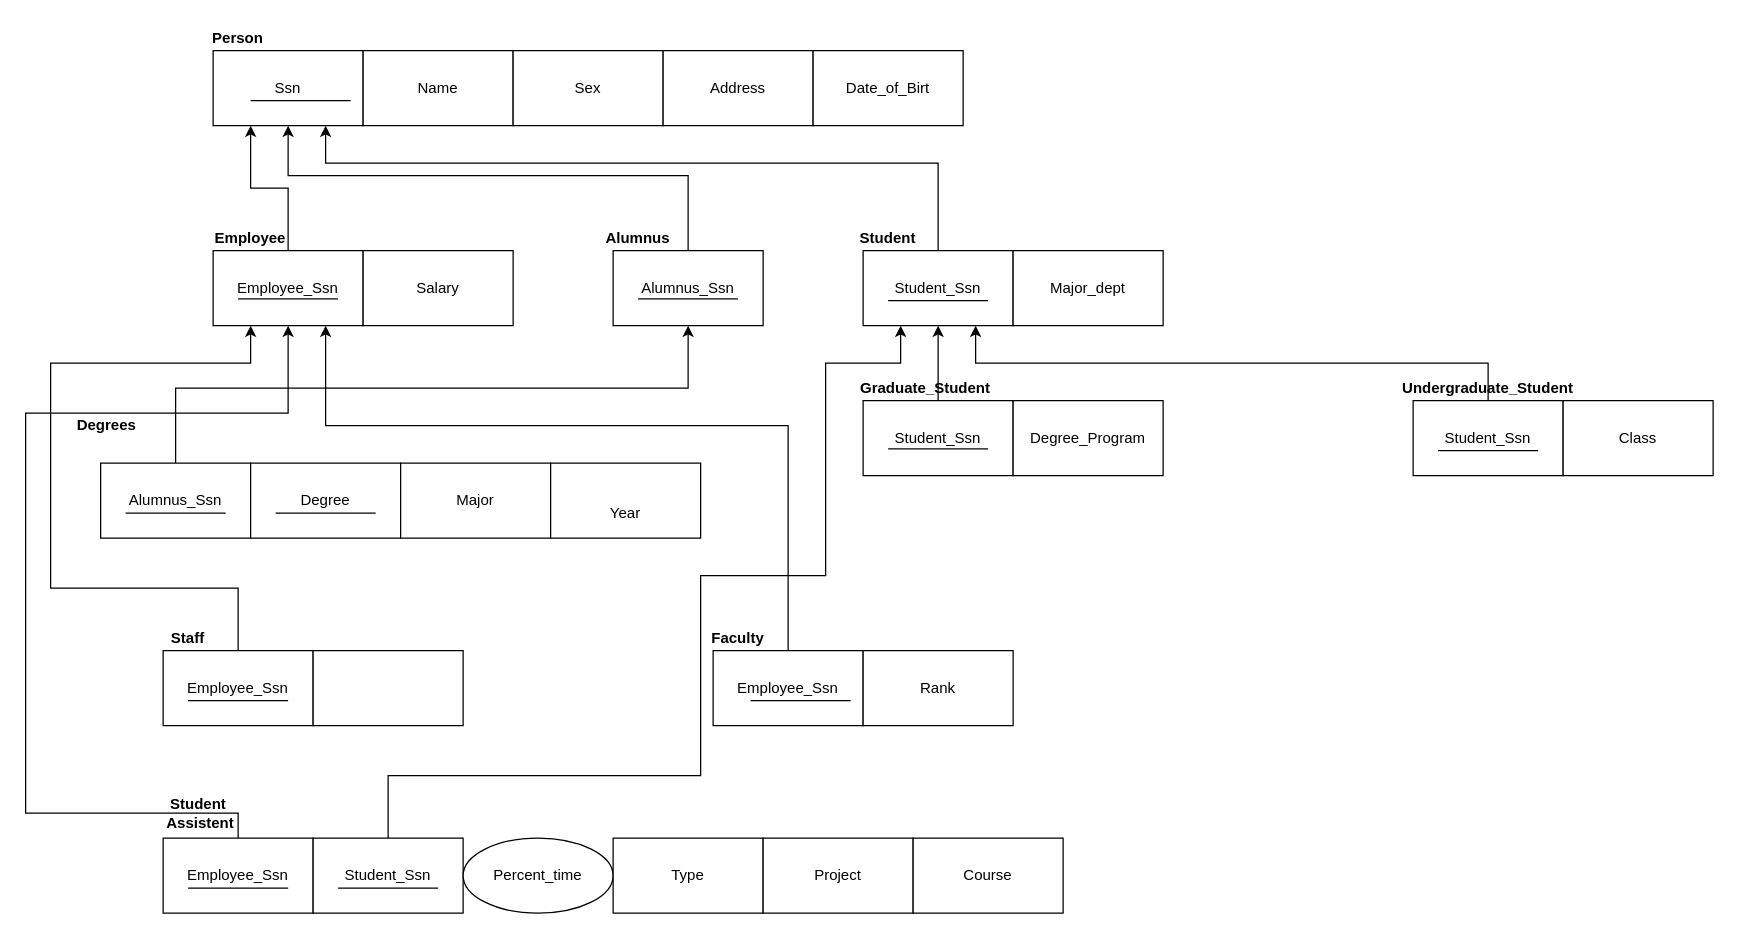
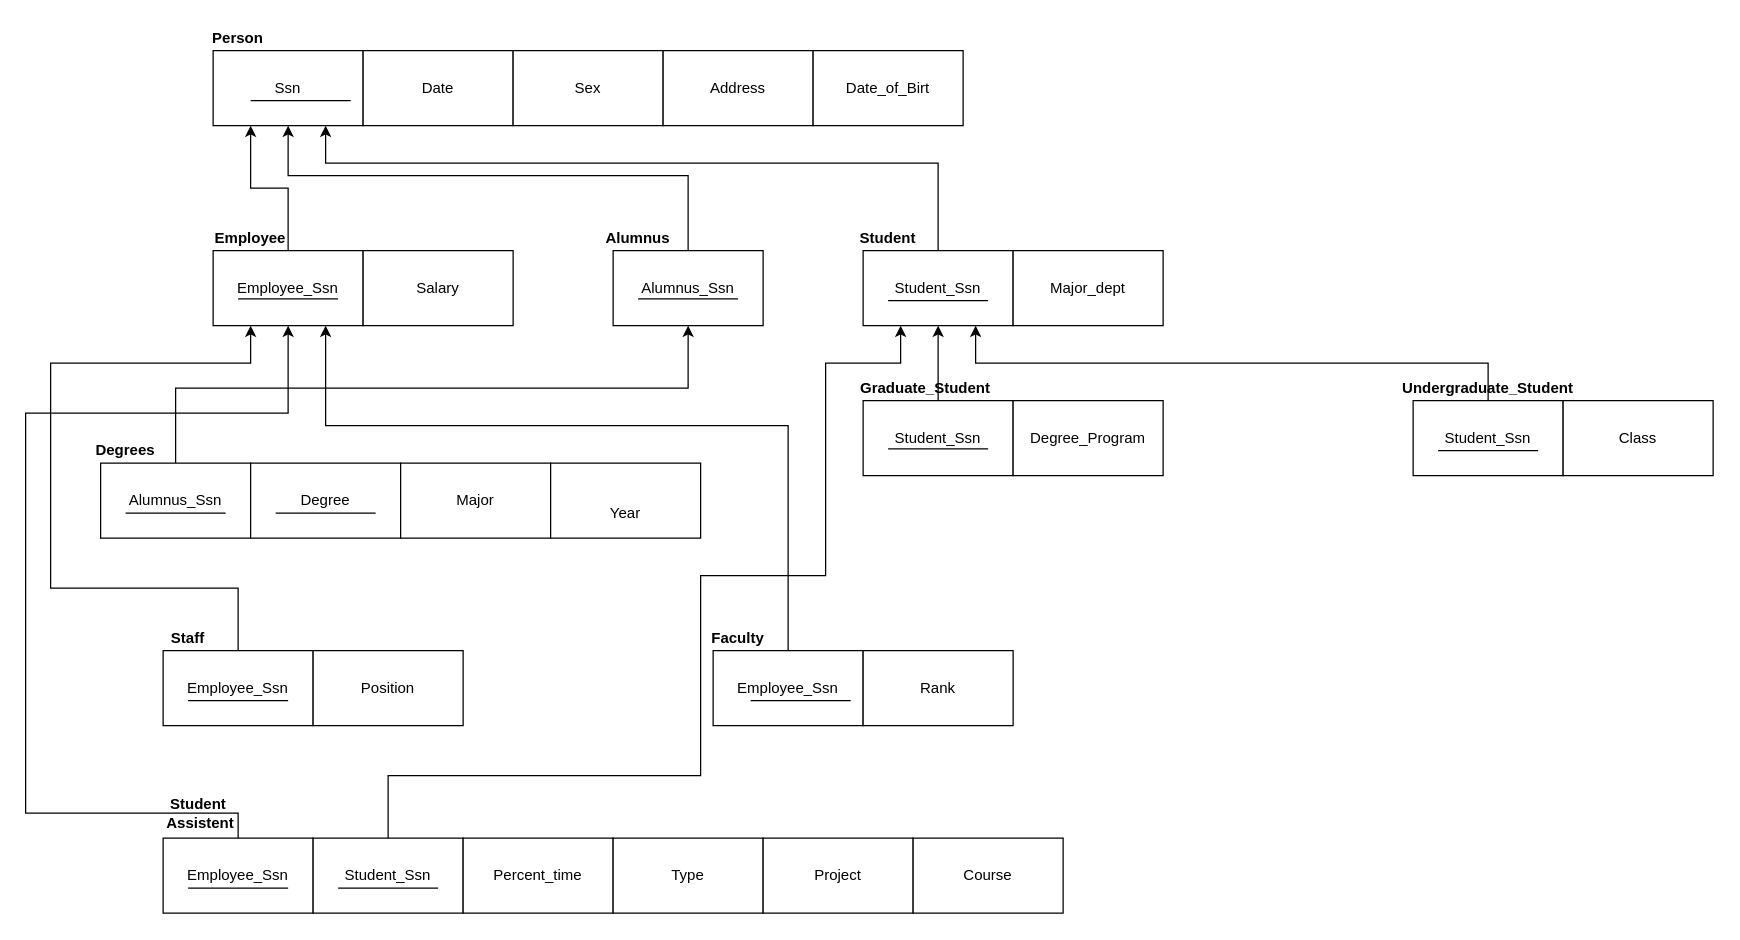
(438, 88) -> (438, 88)
(107, 426) -> (126, 451)
none -> (388, 688)
(538, 876) -> (538, 876)
